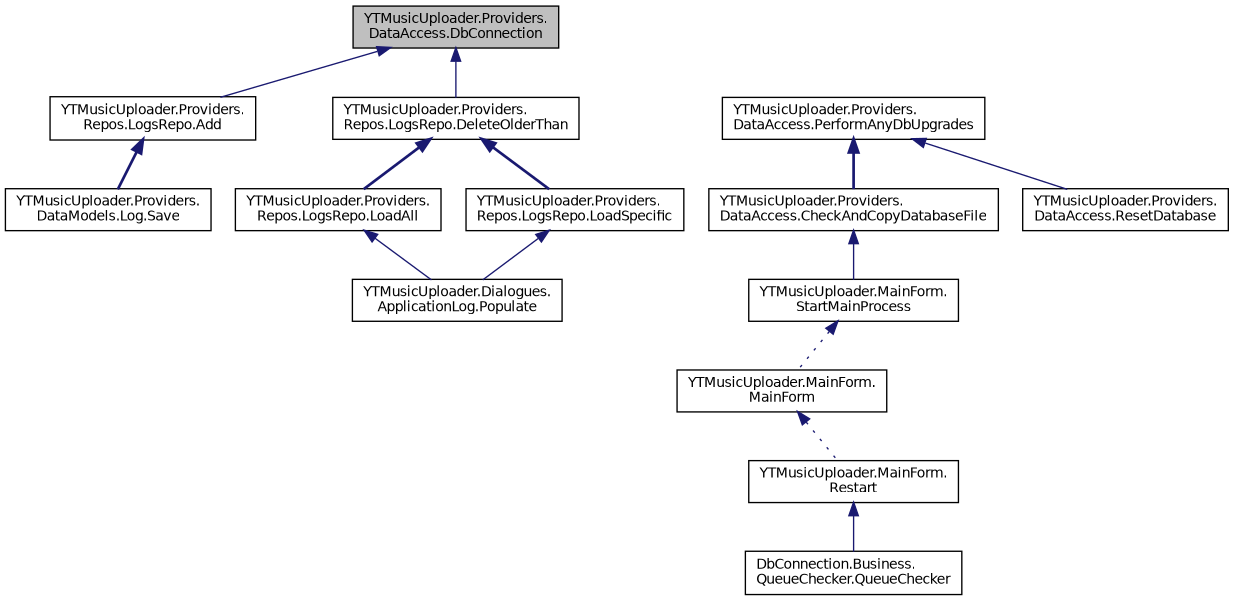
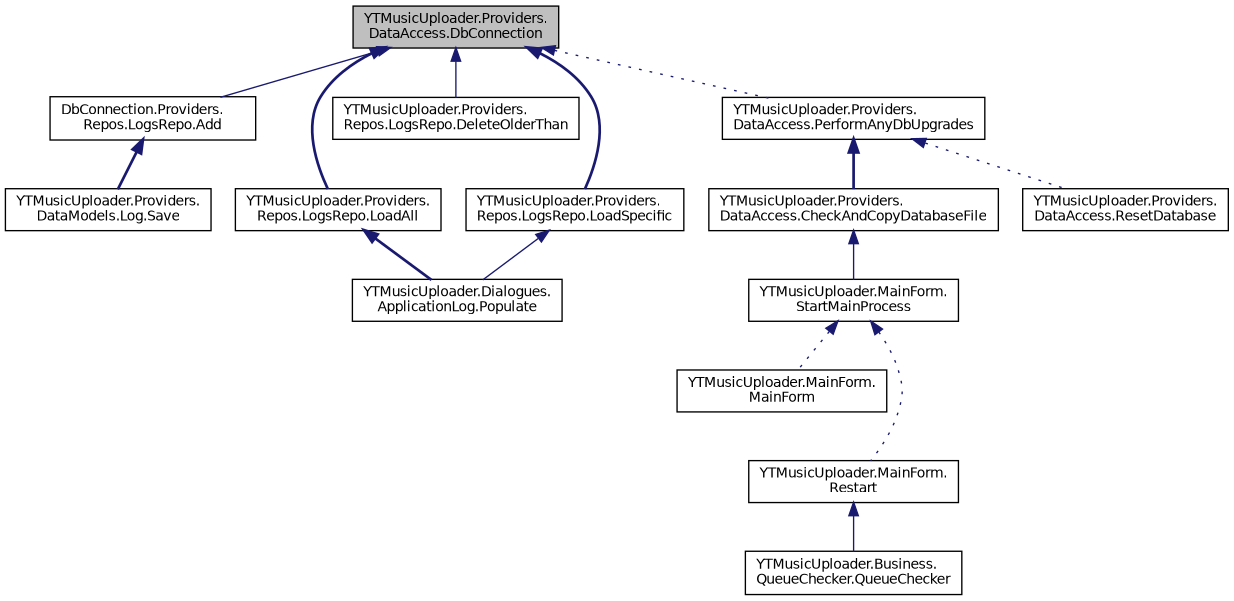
none -> (661, 74)
(153, 118) -> (153, 118)
(996, 166) -> (996, 166)
(391, 168) -> (315, 110)
(521, 168) -> (597, 109)
(403, 259) -> (403, 259)
(822, 442) -> (902, 398)
(854, 573) -> (854, 573)
